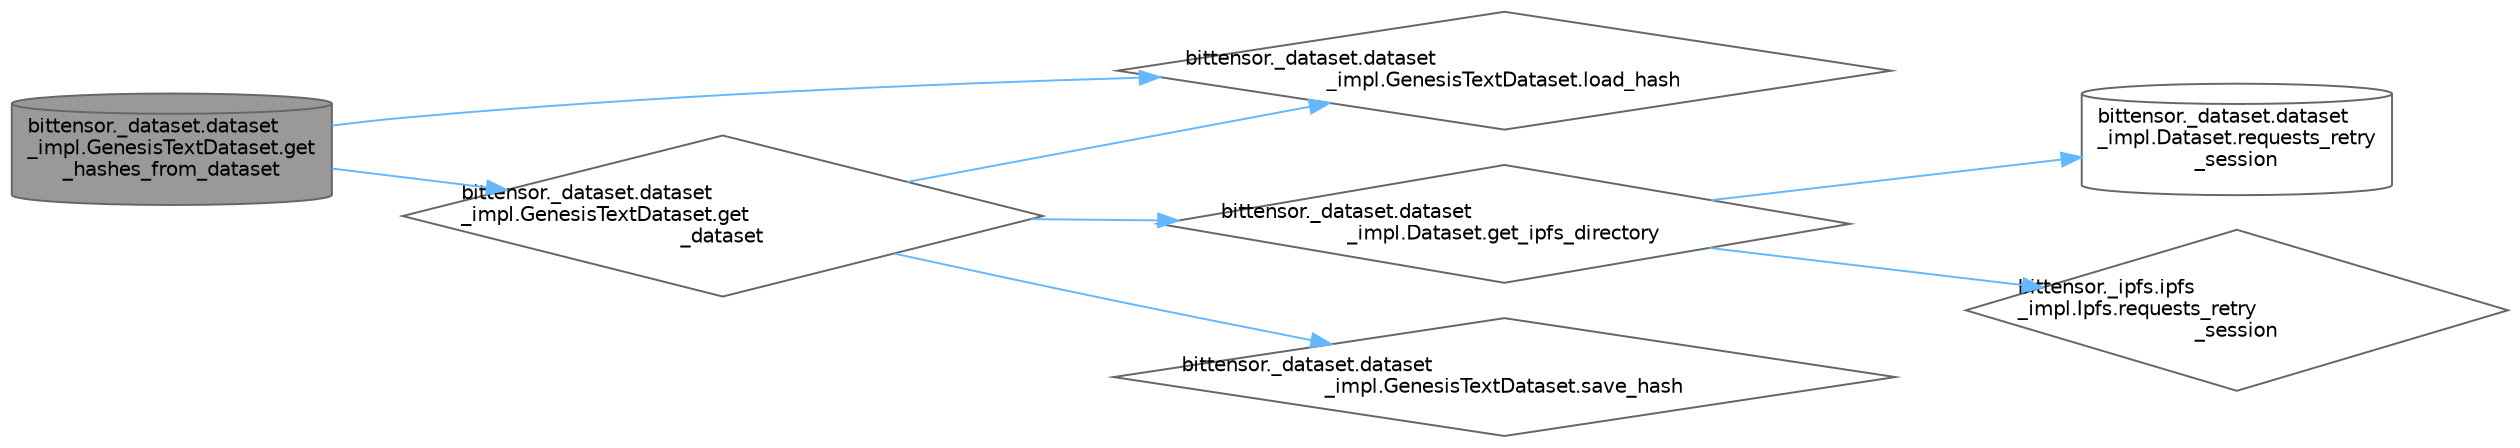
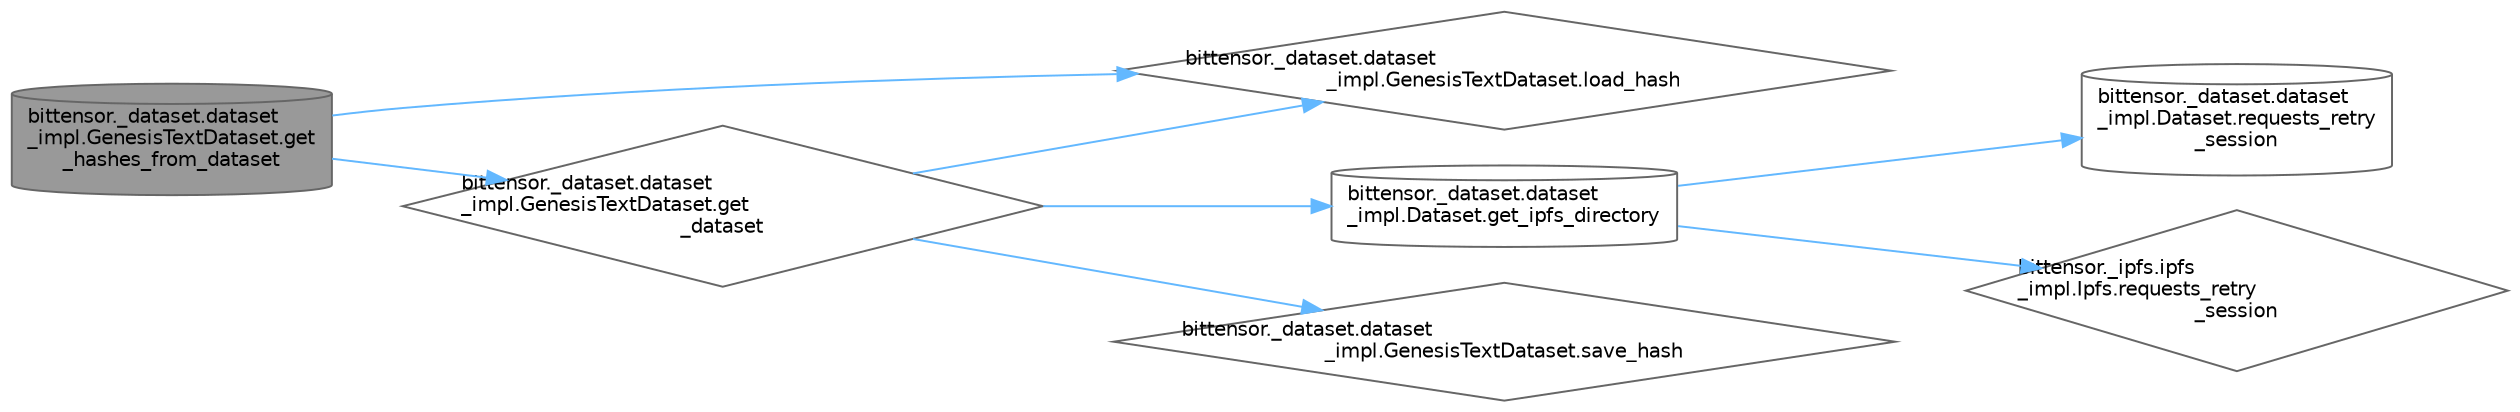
(1504, 224) -> (1504, 206)
